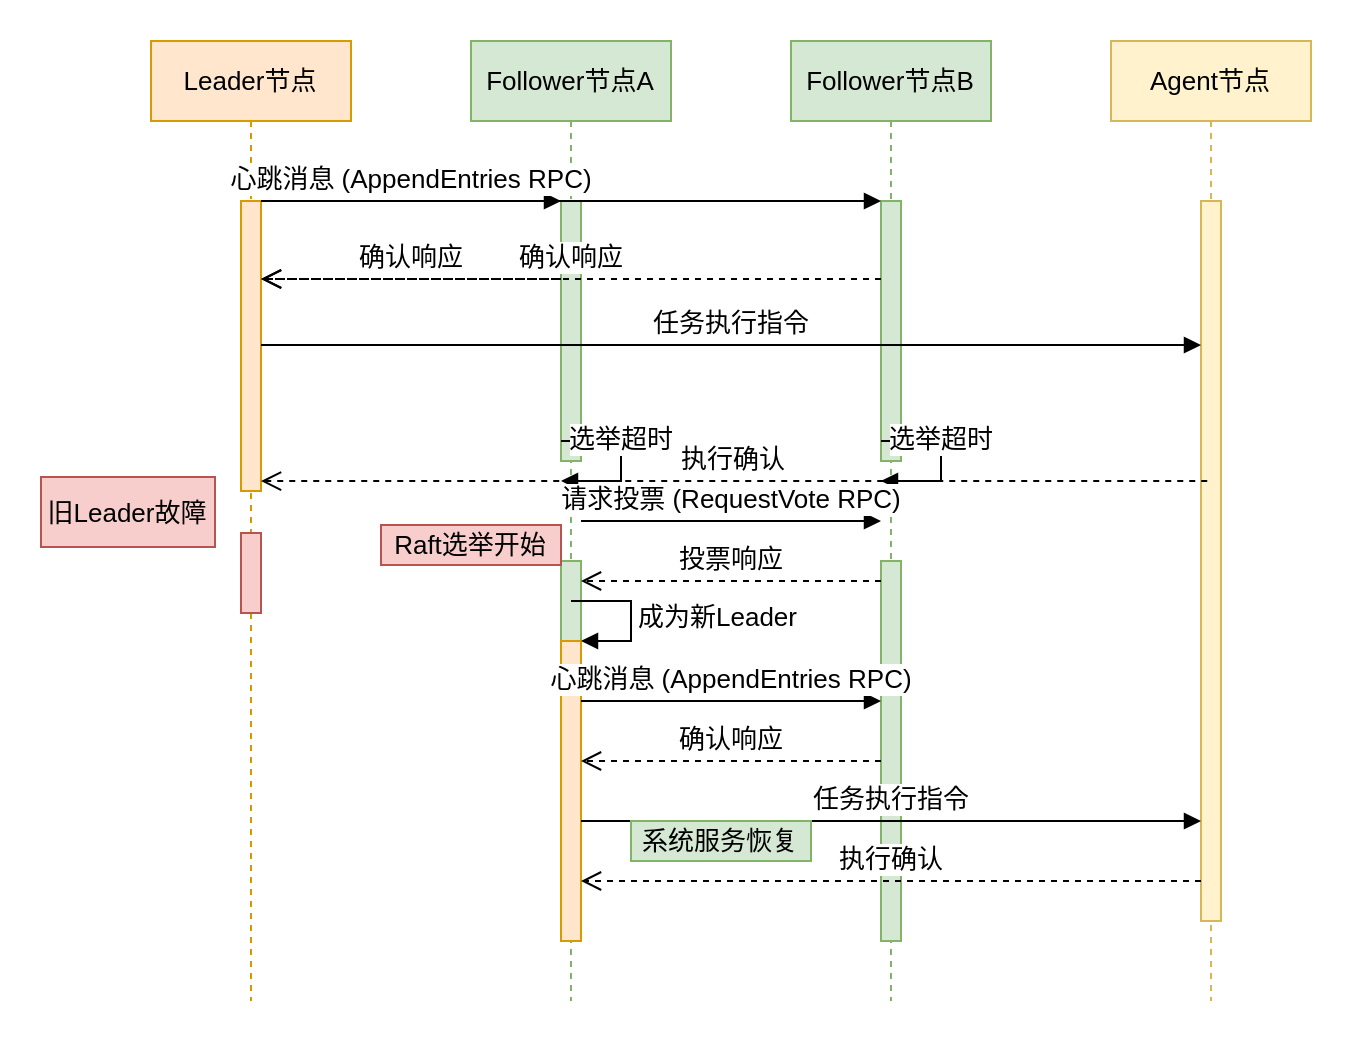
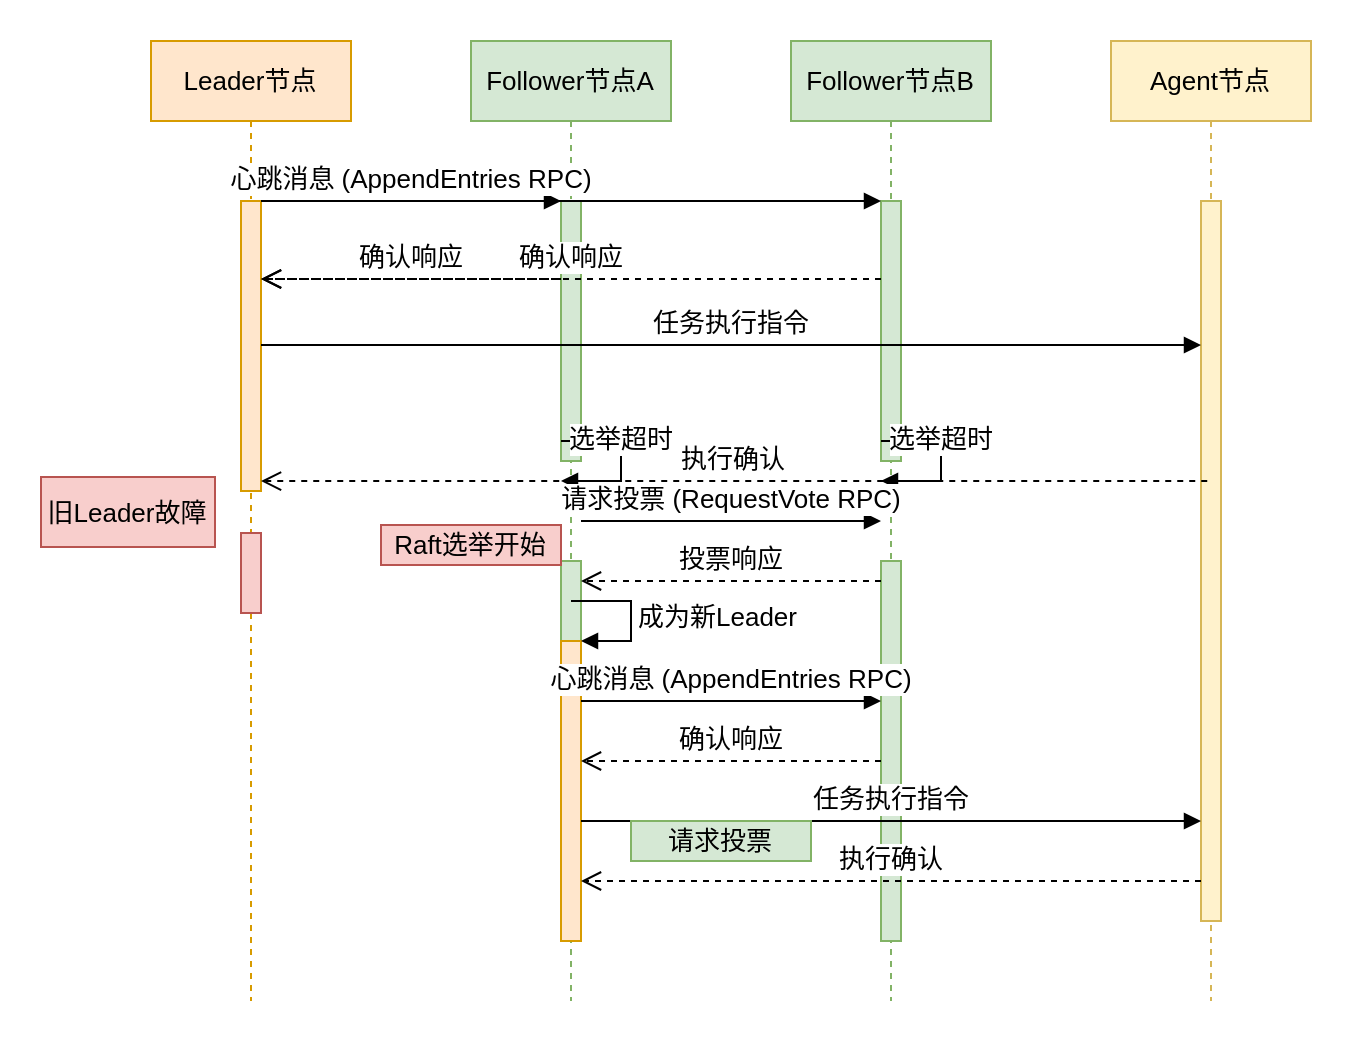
(721, 841) -> (721, 841)
